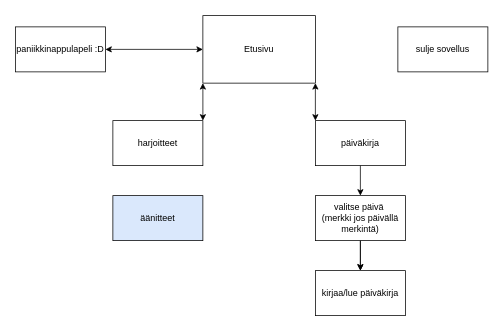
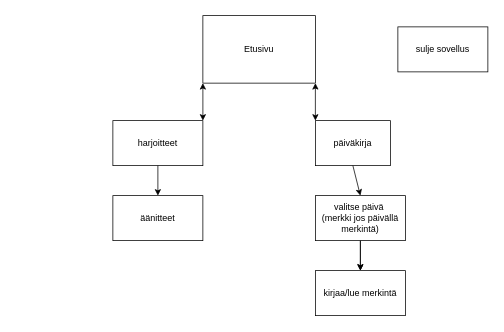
(60, 49) -> none
(154, 49) -> none
(360, 143) -> (353, 143)
none -> (158, 189)
(158, 218) -> (158, 218)
(360, 293) -> (360, 293)
